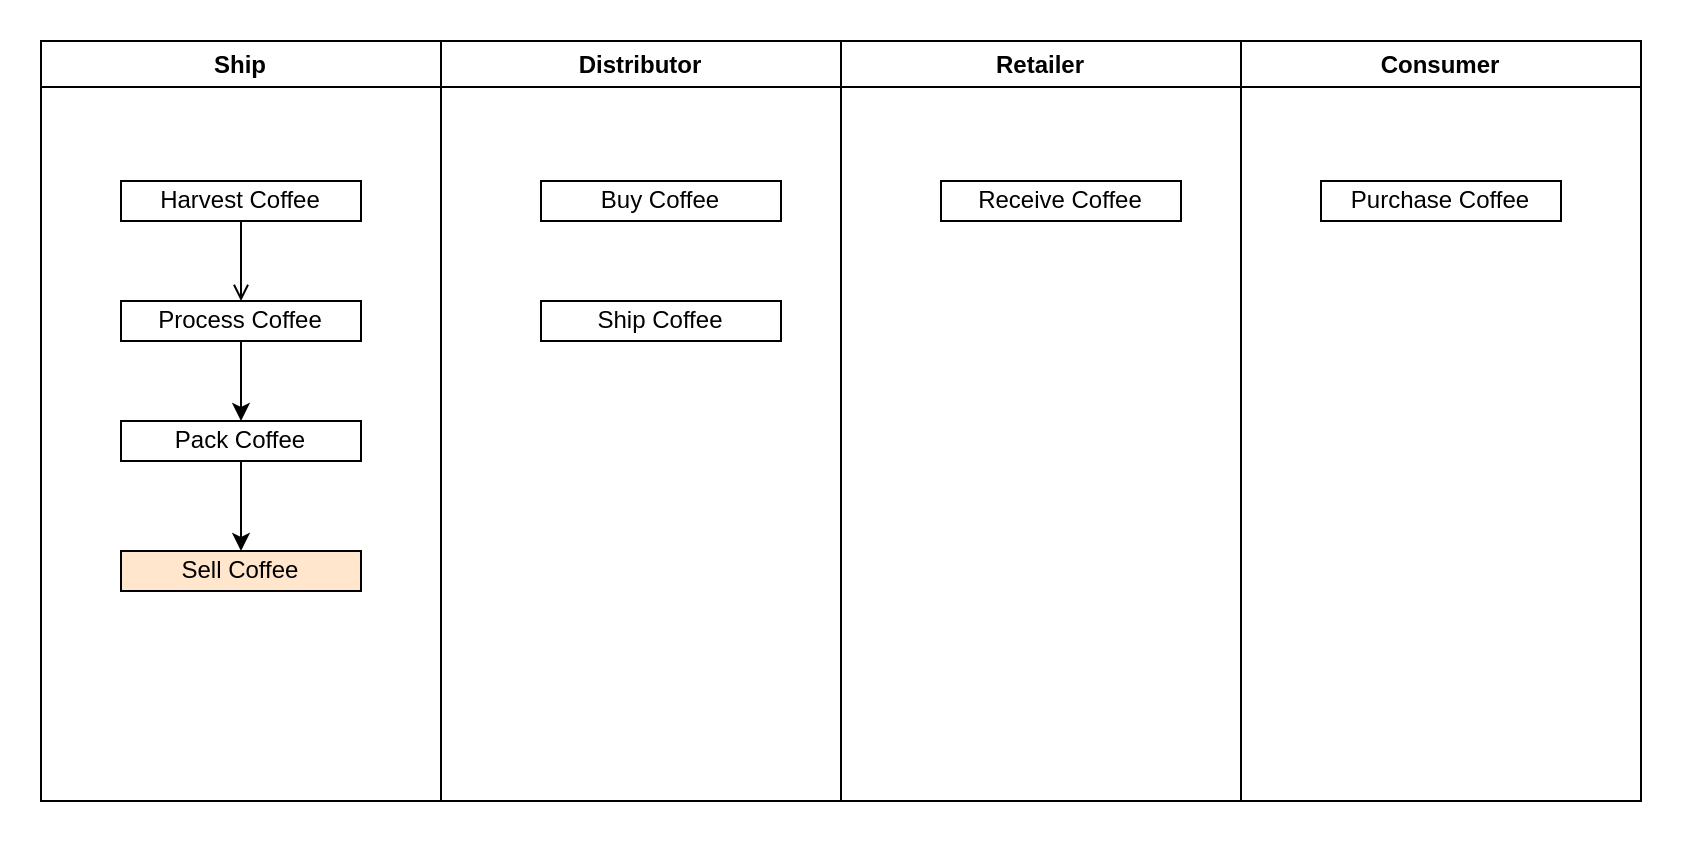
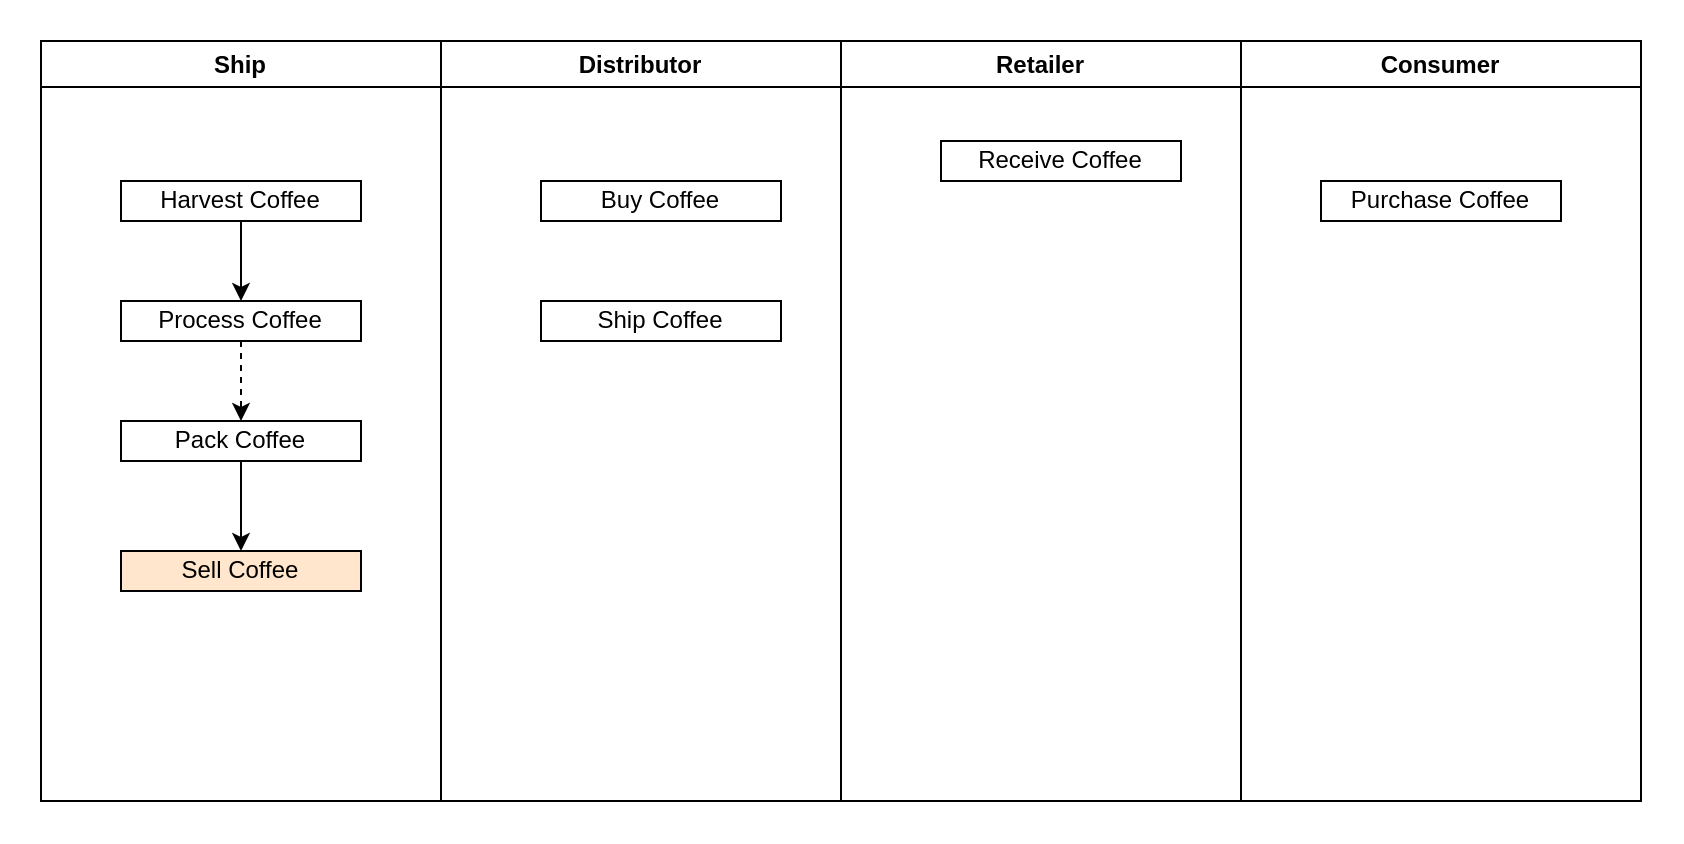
(1061, 201) -> (1061, 161)
(241, 288) -> (241, 286)
(241, 373) -> (241, 373)
